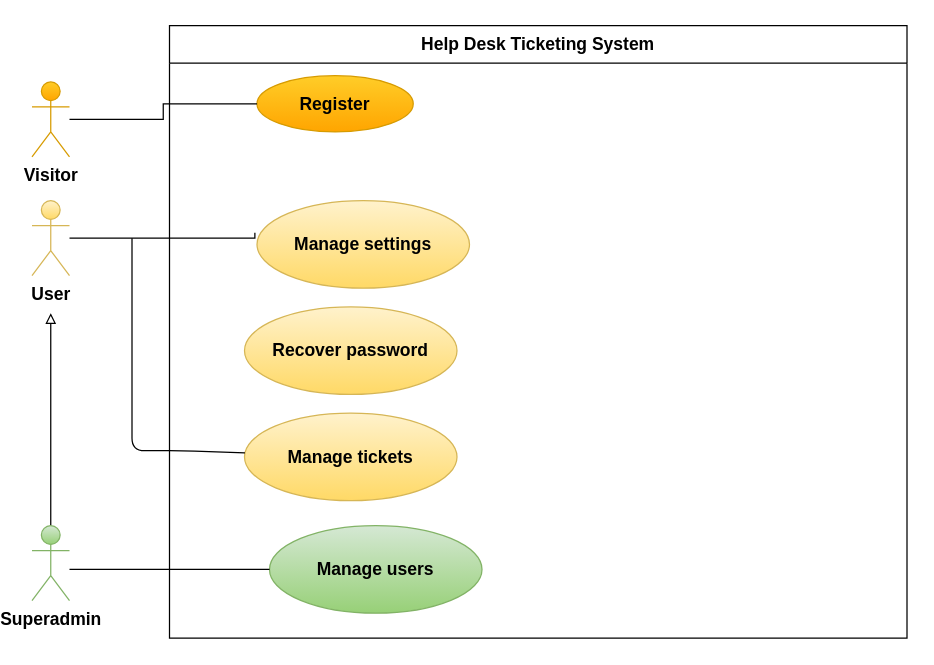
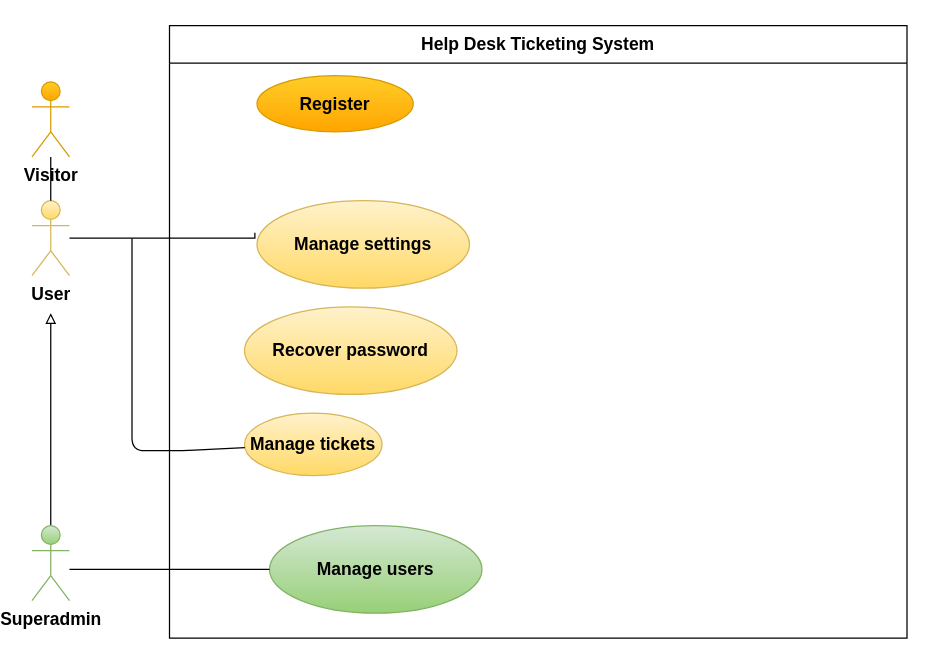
(163, 112) -> (51, 179)
(351, 457) -> (313, 444)
